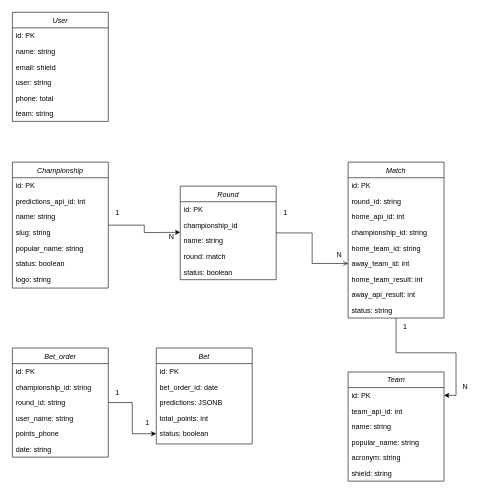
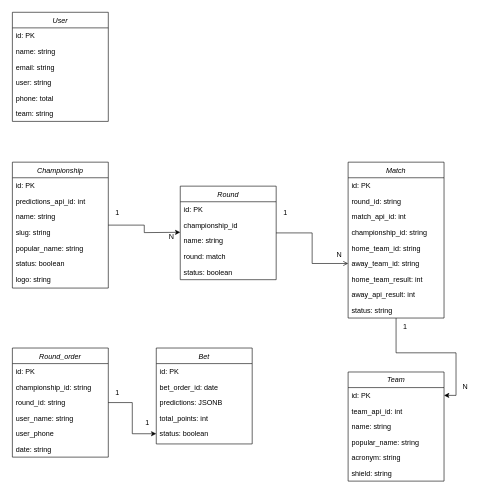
(36, 67) -> (37, 67)
(379, 217) -> (381, 217)
(382, 264) -> (388, 264)
(60, 356) -> (60, 356)
(39, 434) -> (36, 434)
